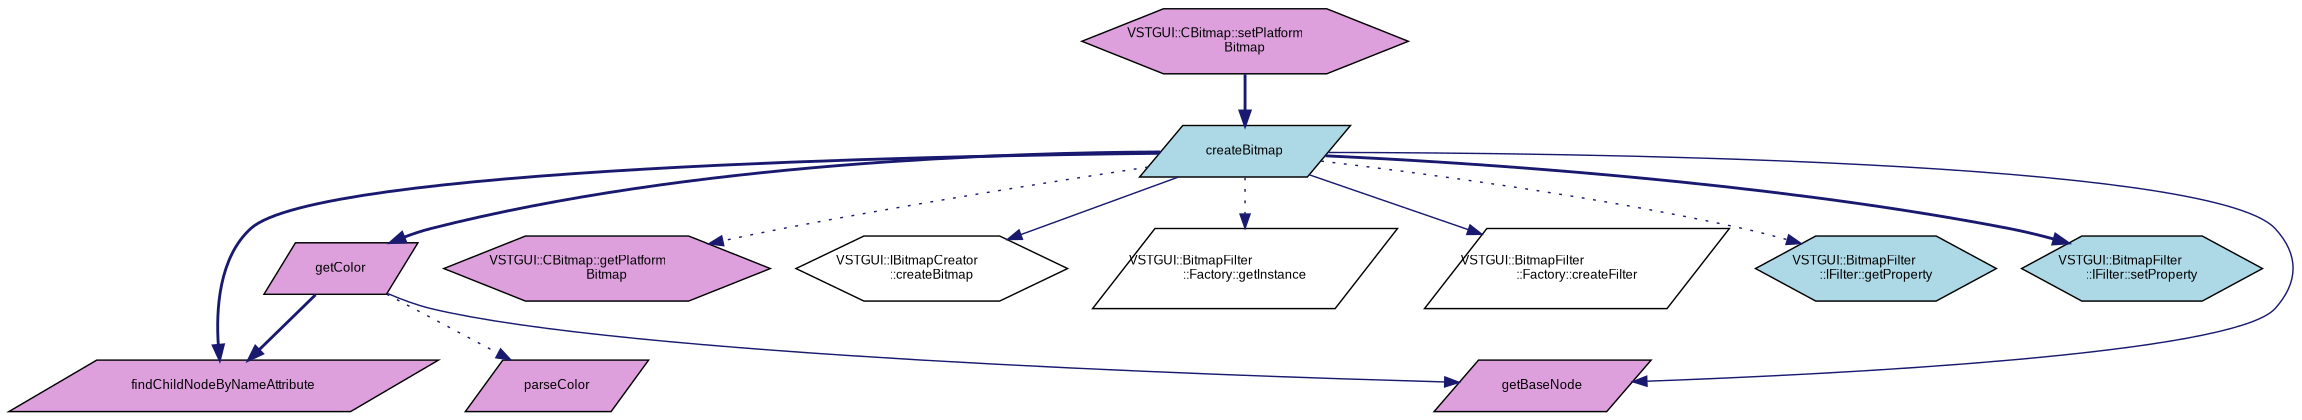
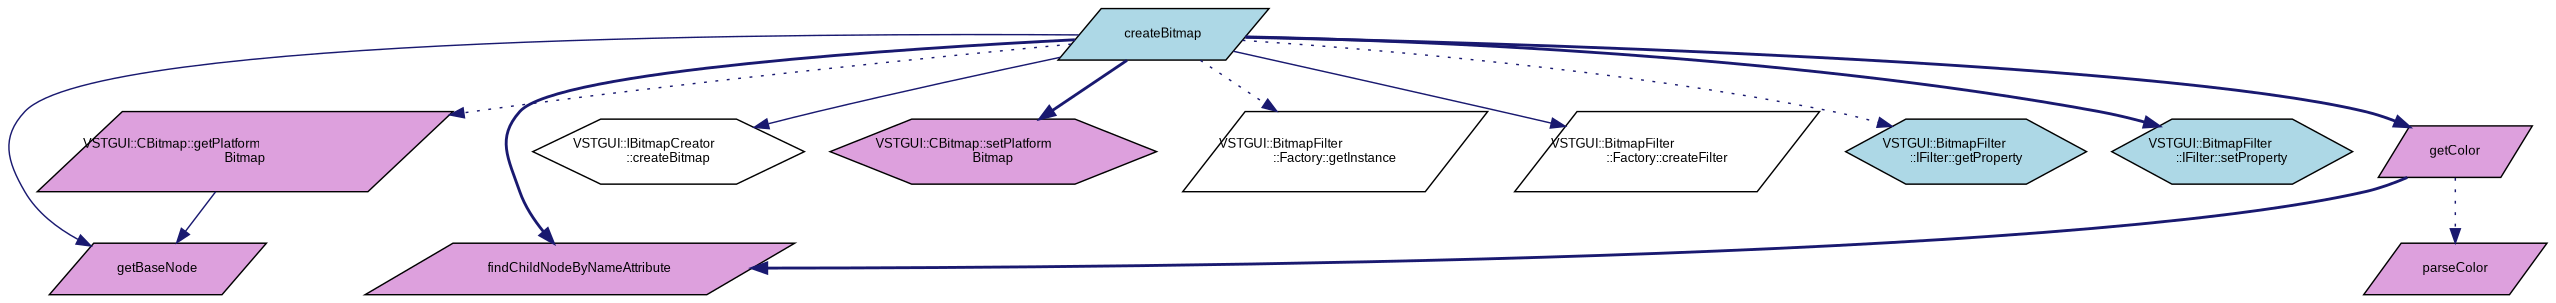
(1245, 93) -> (1090, 86)
(607, 269) -> (245, 152)
(913, 360) -> (201, 212)
